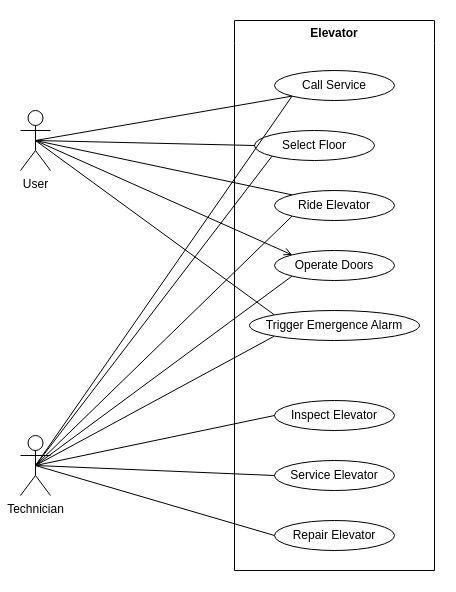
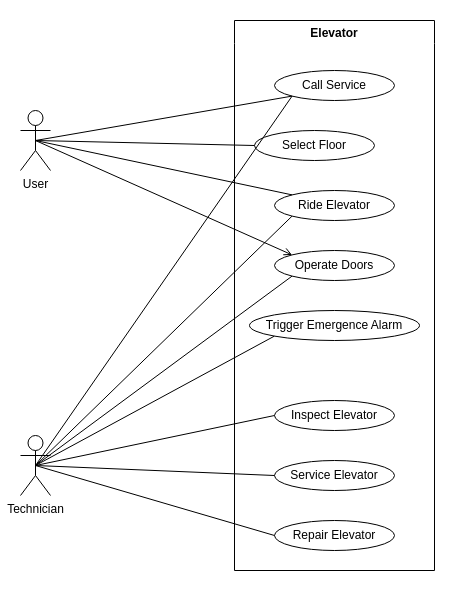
(158, 230) -> none
(161, 301) -> none
